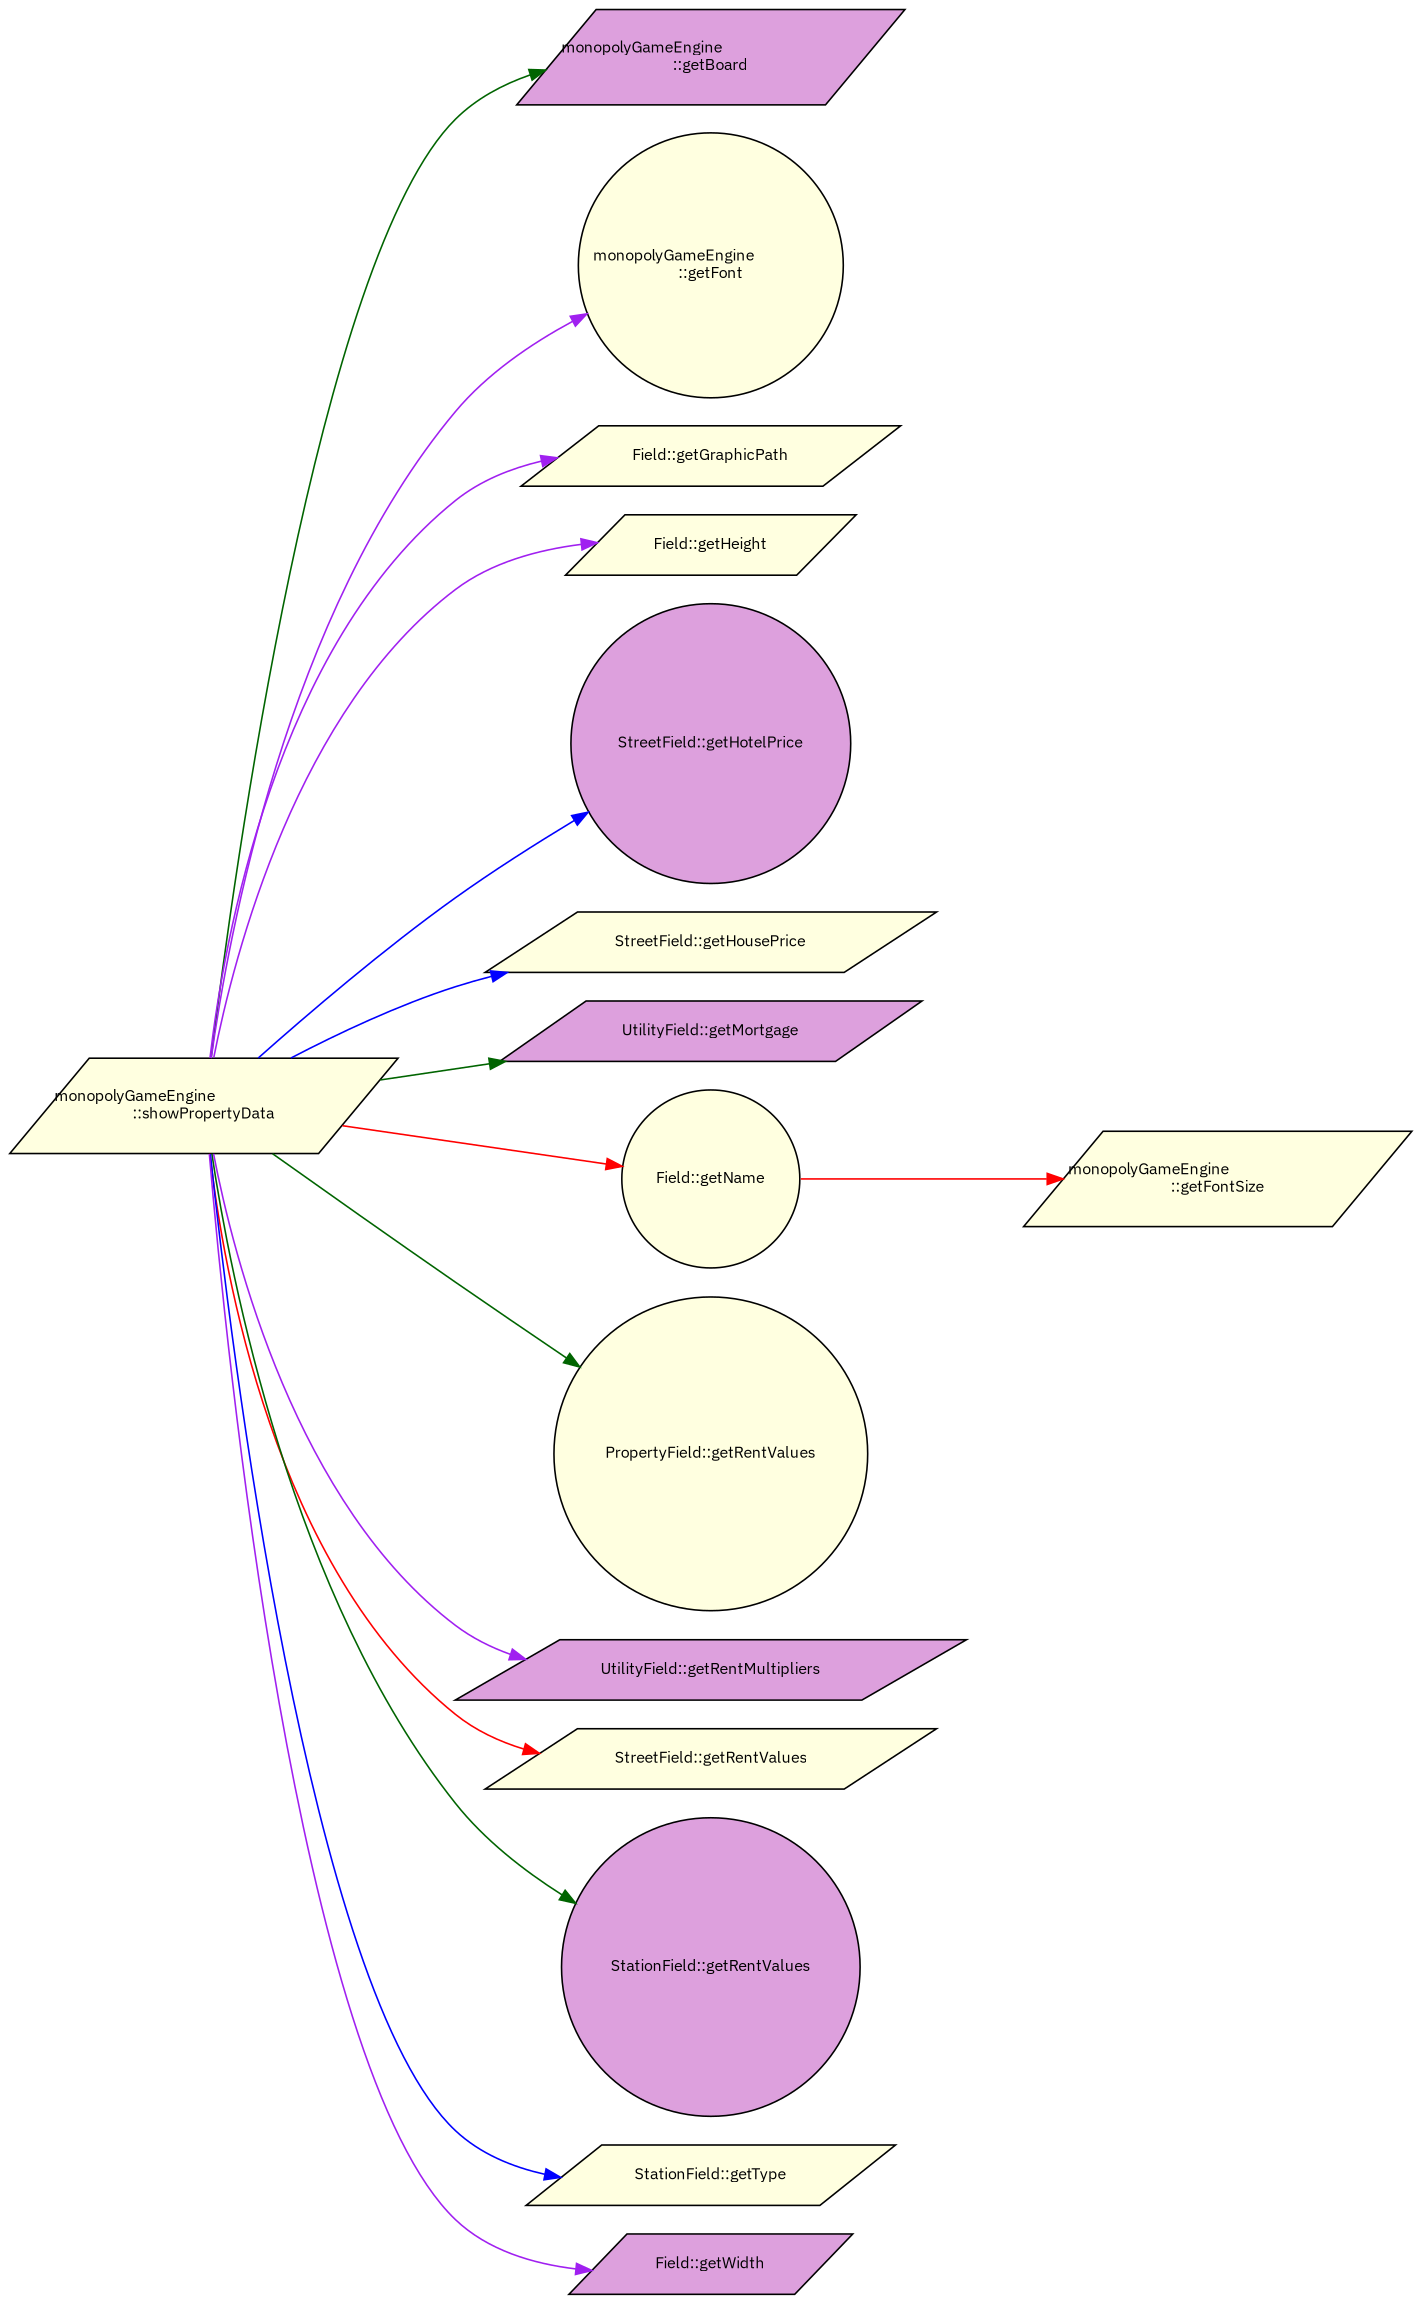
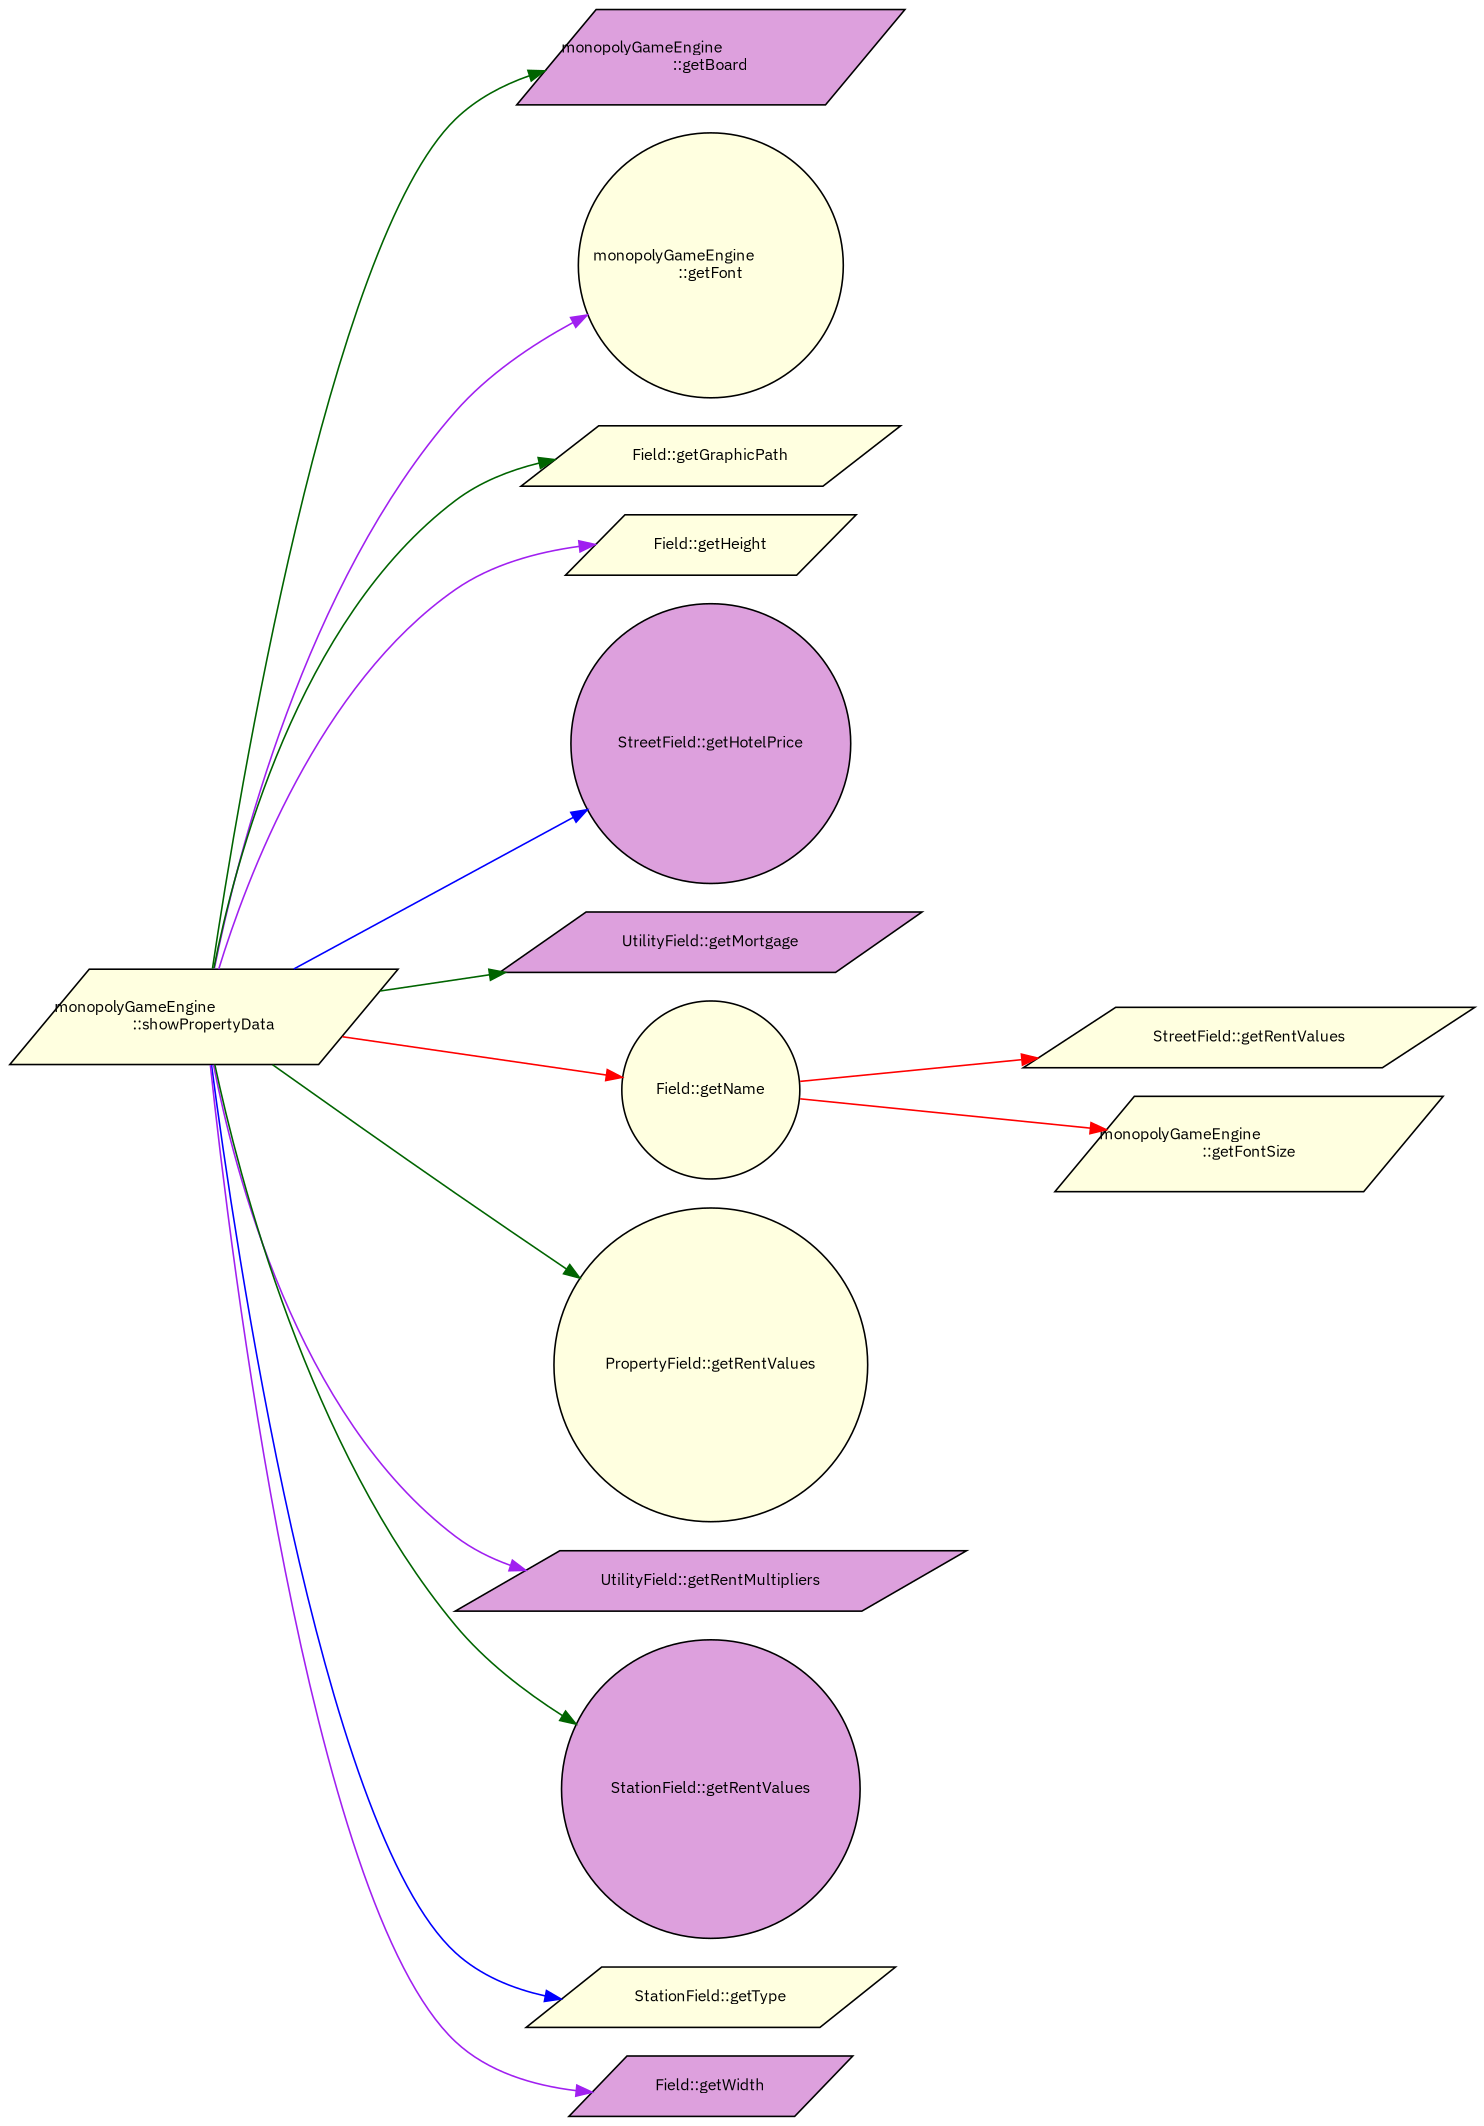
(318, 680) -> (316, 672)
(711, 942) -> none
(329, 1556) -> (911, 1071)
